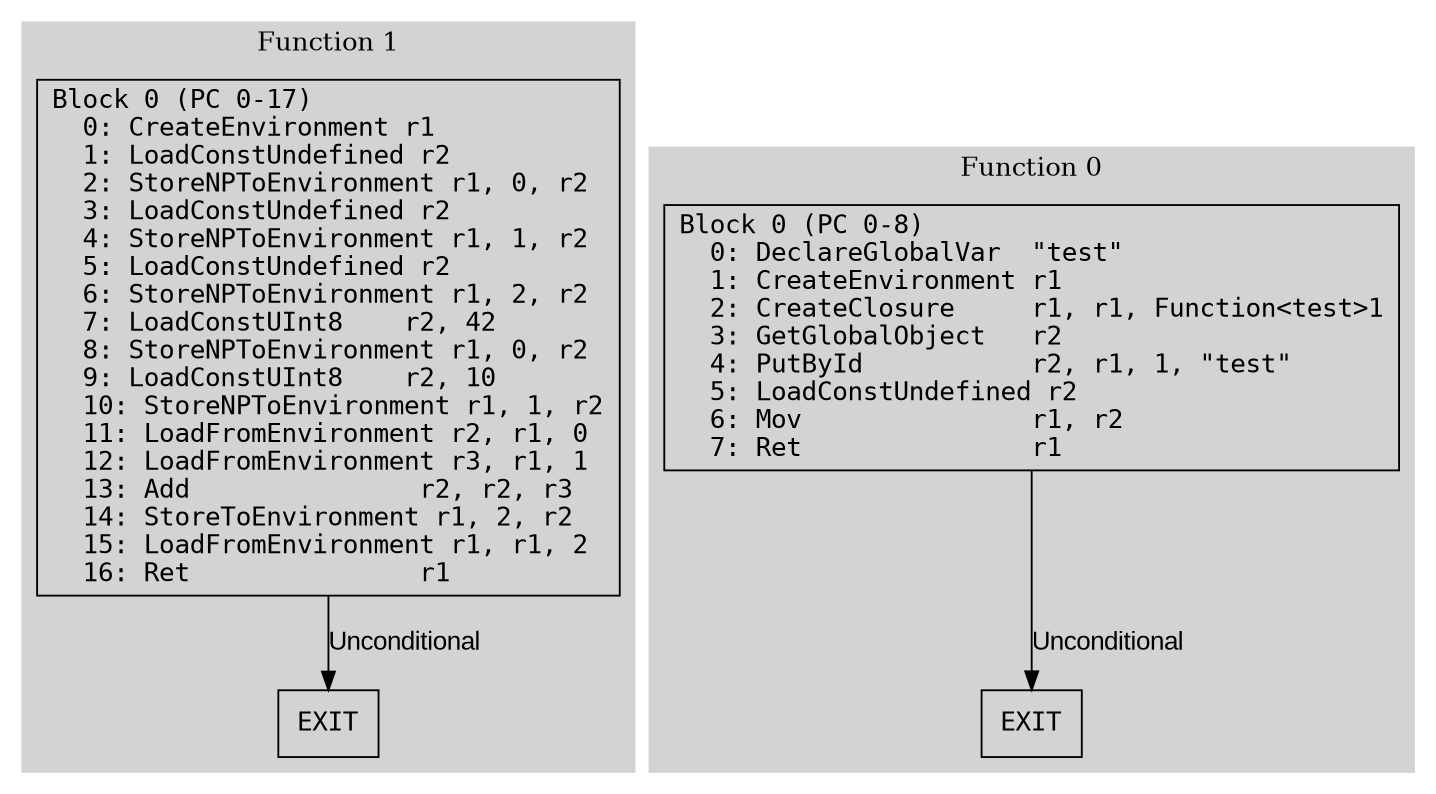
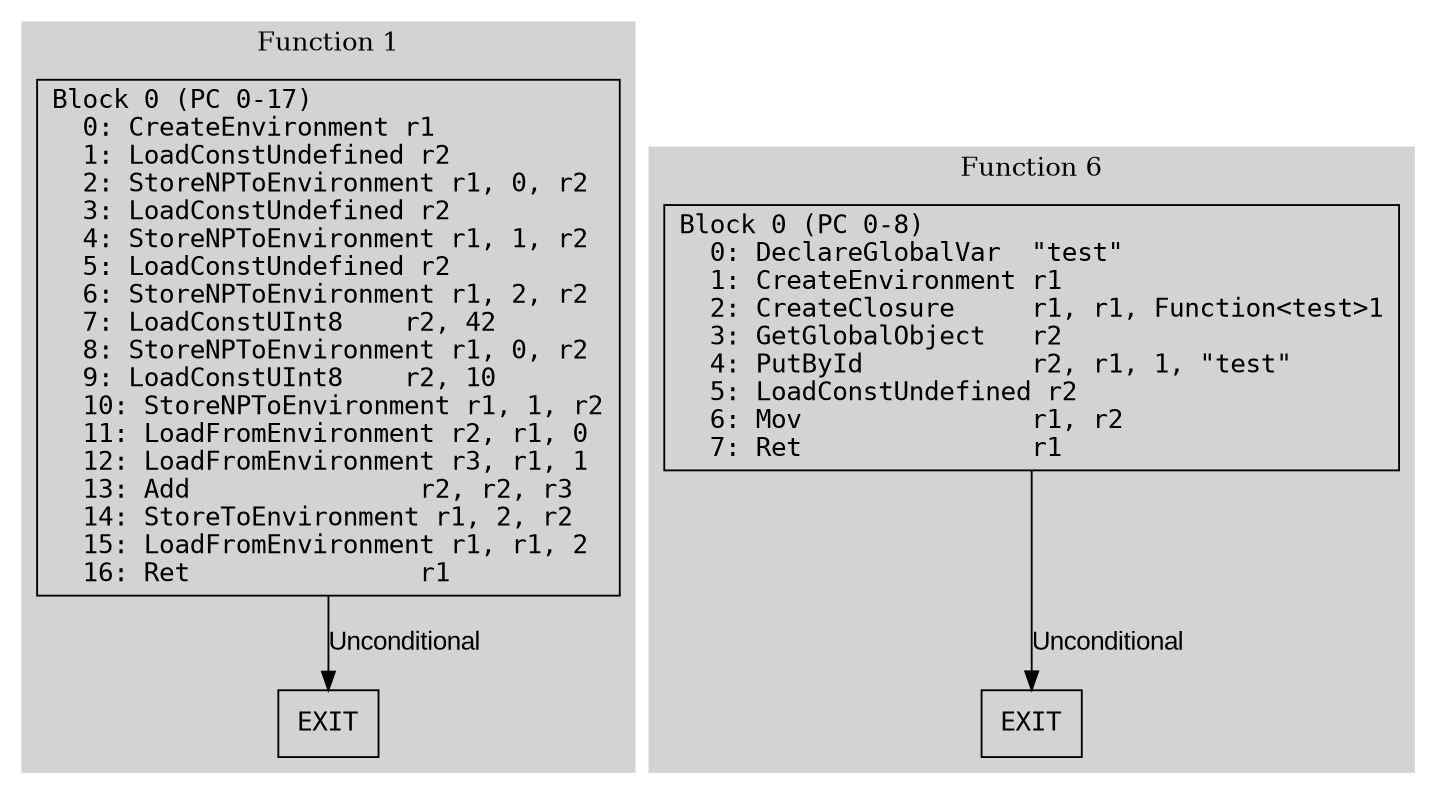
(1032, 169) -> (1032, 169)
